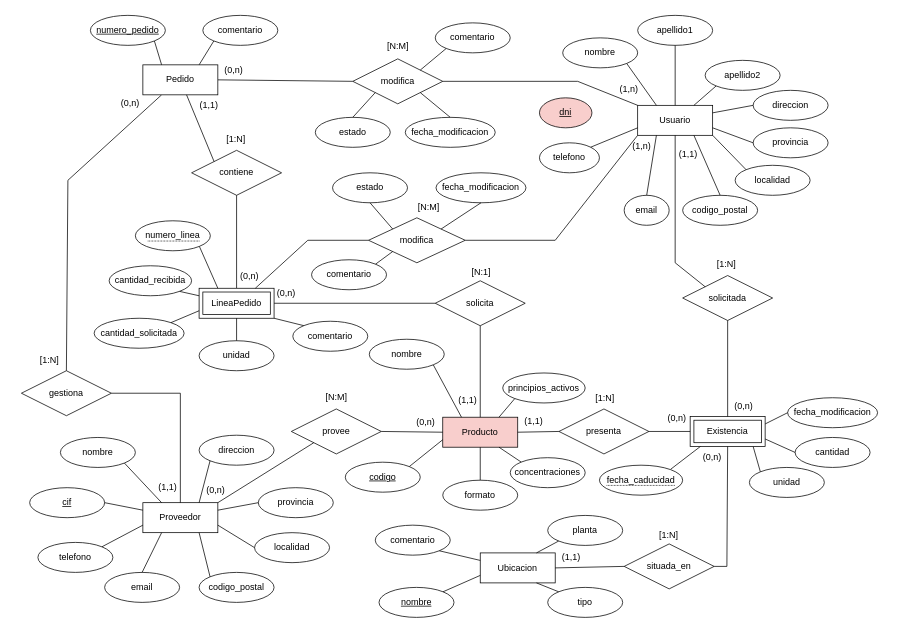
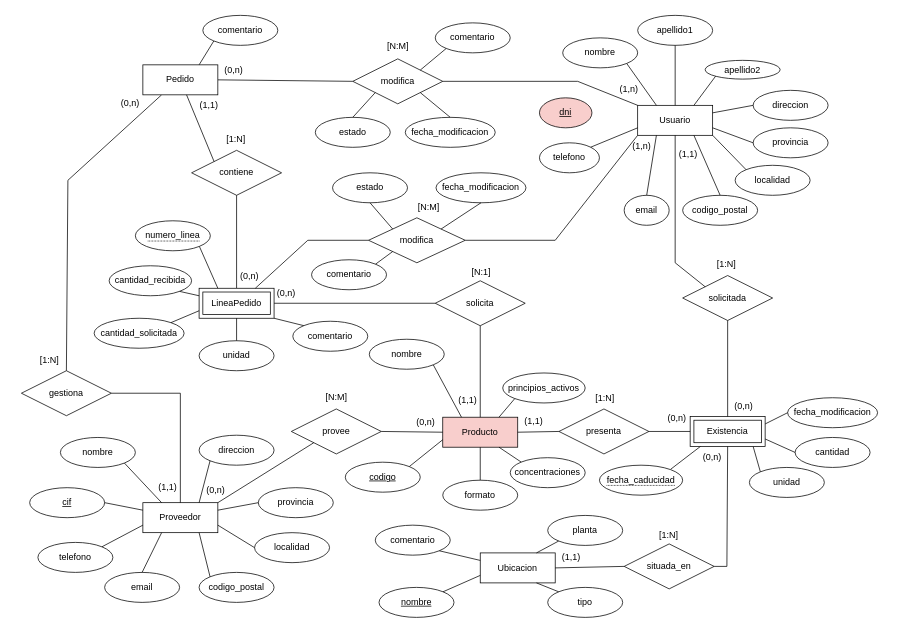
(128, 30) -> none
(158, 53) -> none
(743, 75) -> (743, 70)
